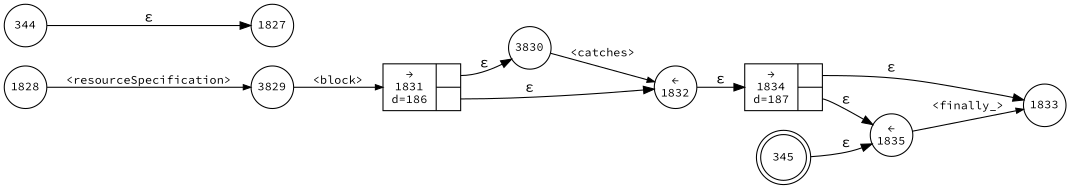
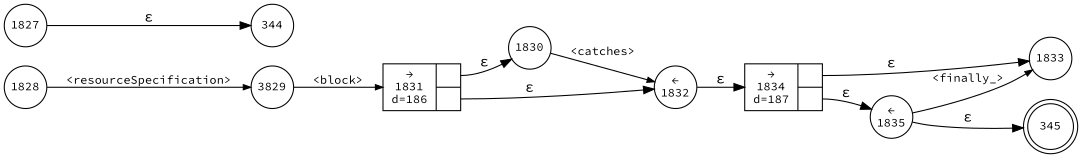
(144, 26) -> (144, 26)
(530, 48) -> (530, 48)
(837, 154) -> (962, 128)
